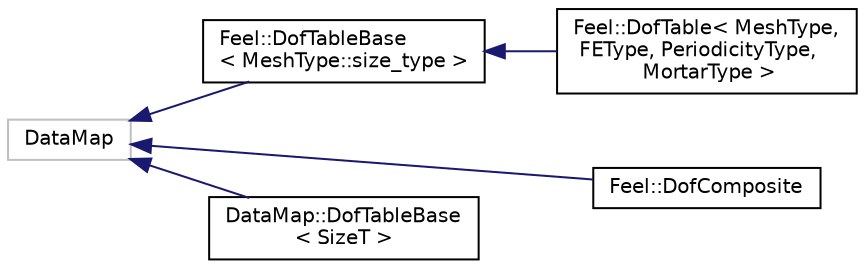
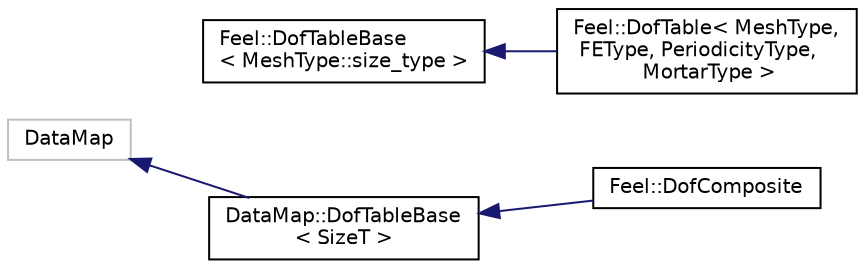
(200, 98) -> none
(372, 163) -> (546, 206)
